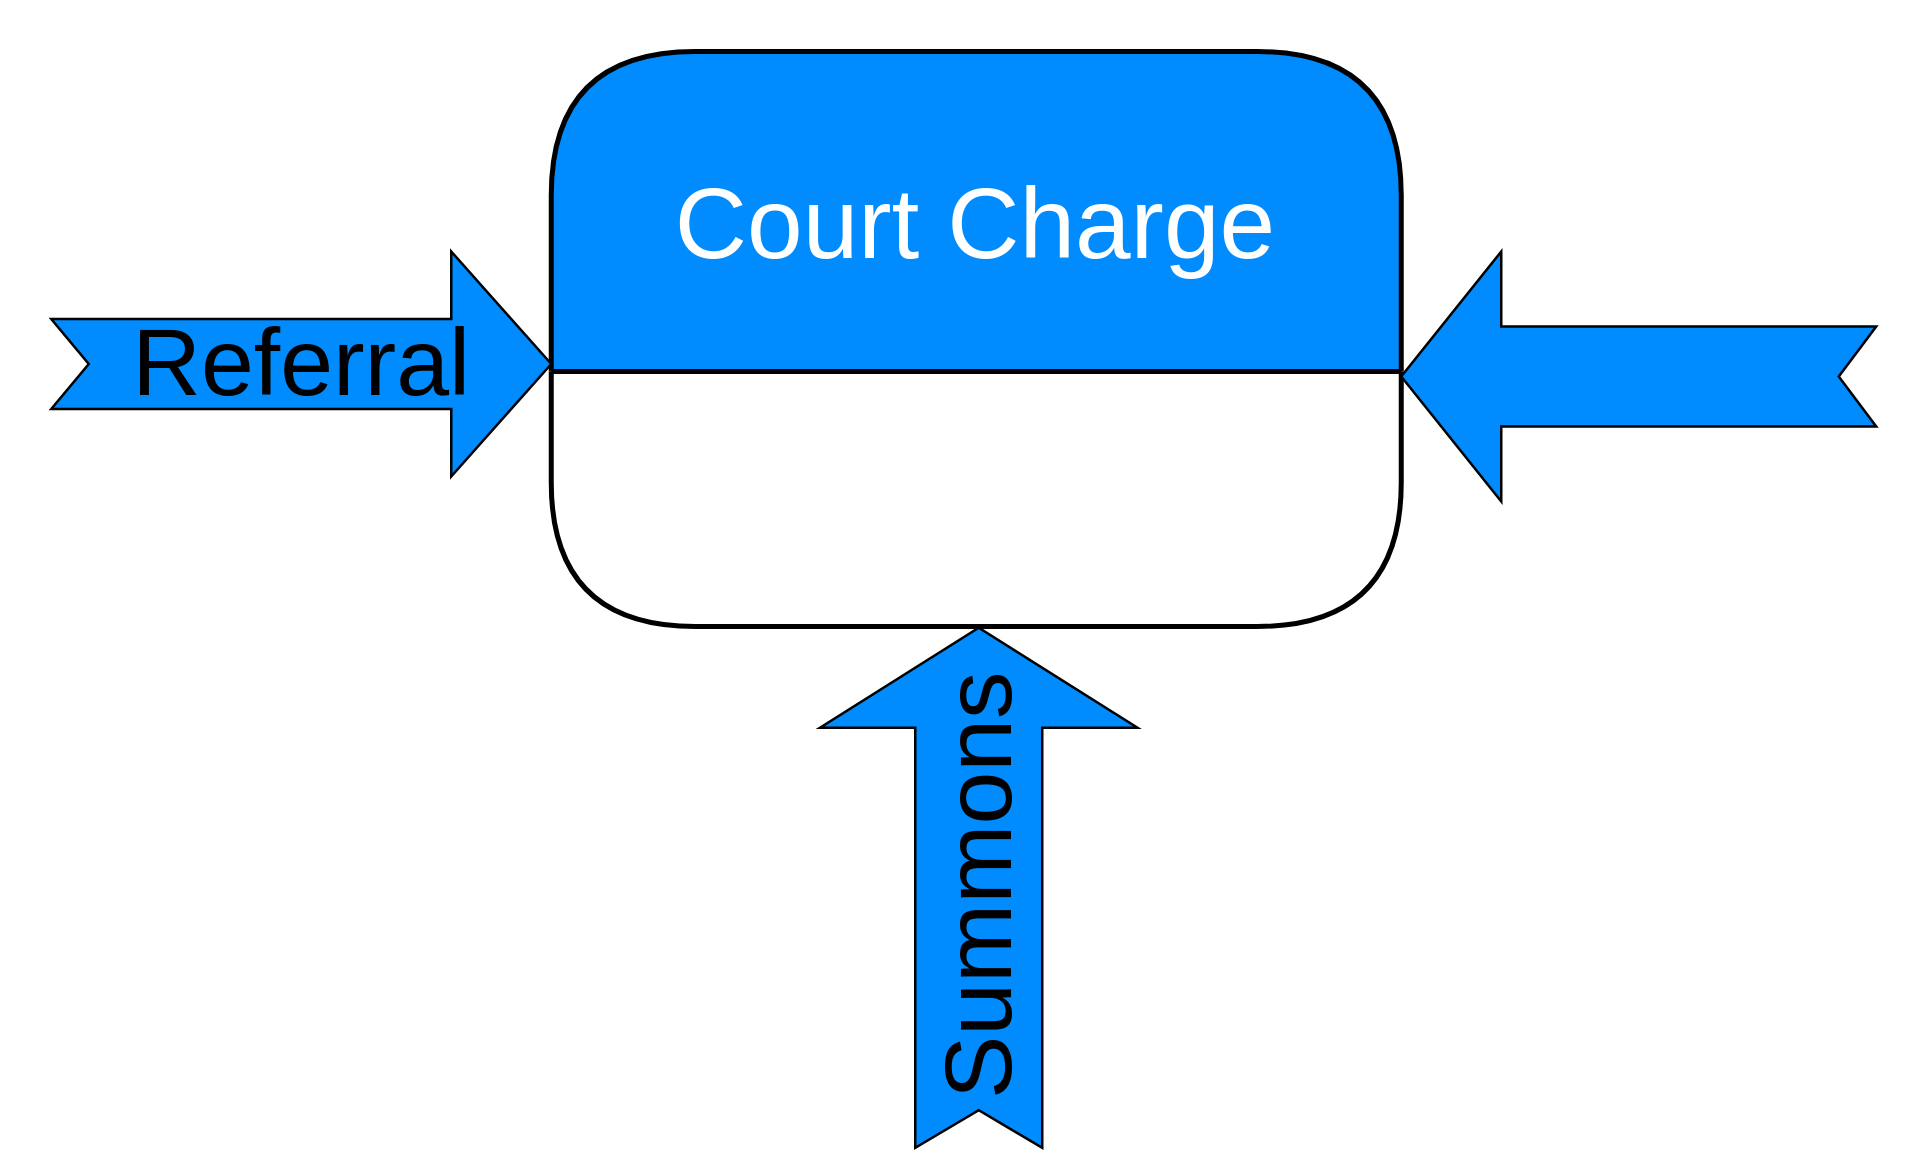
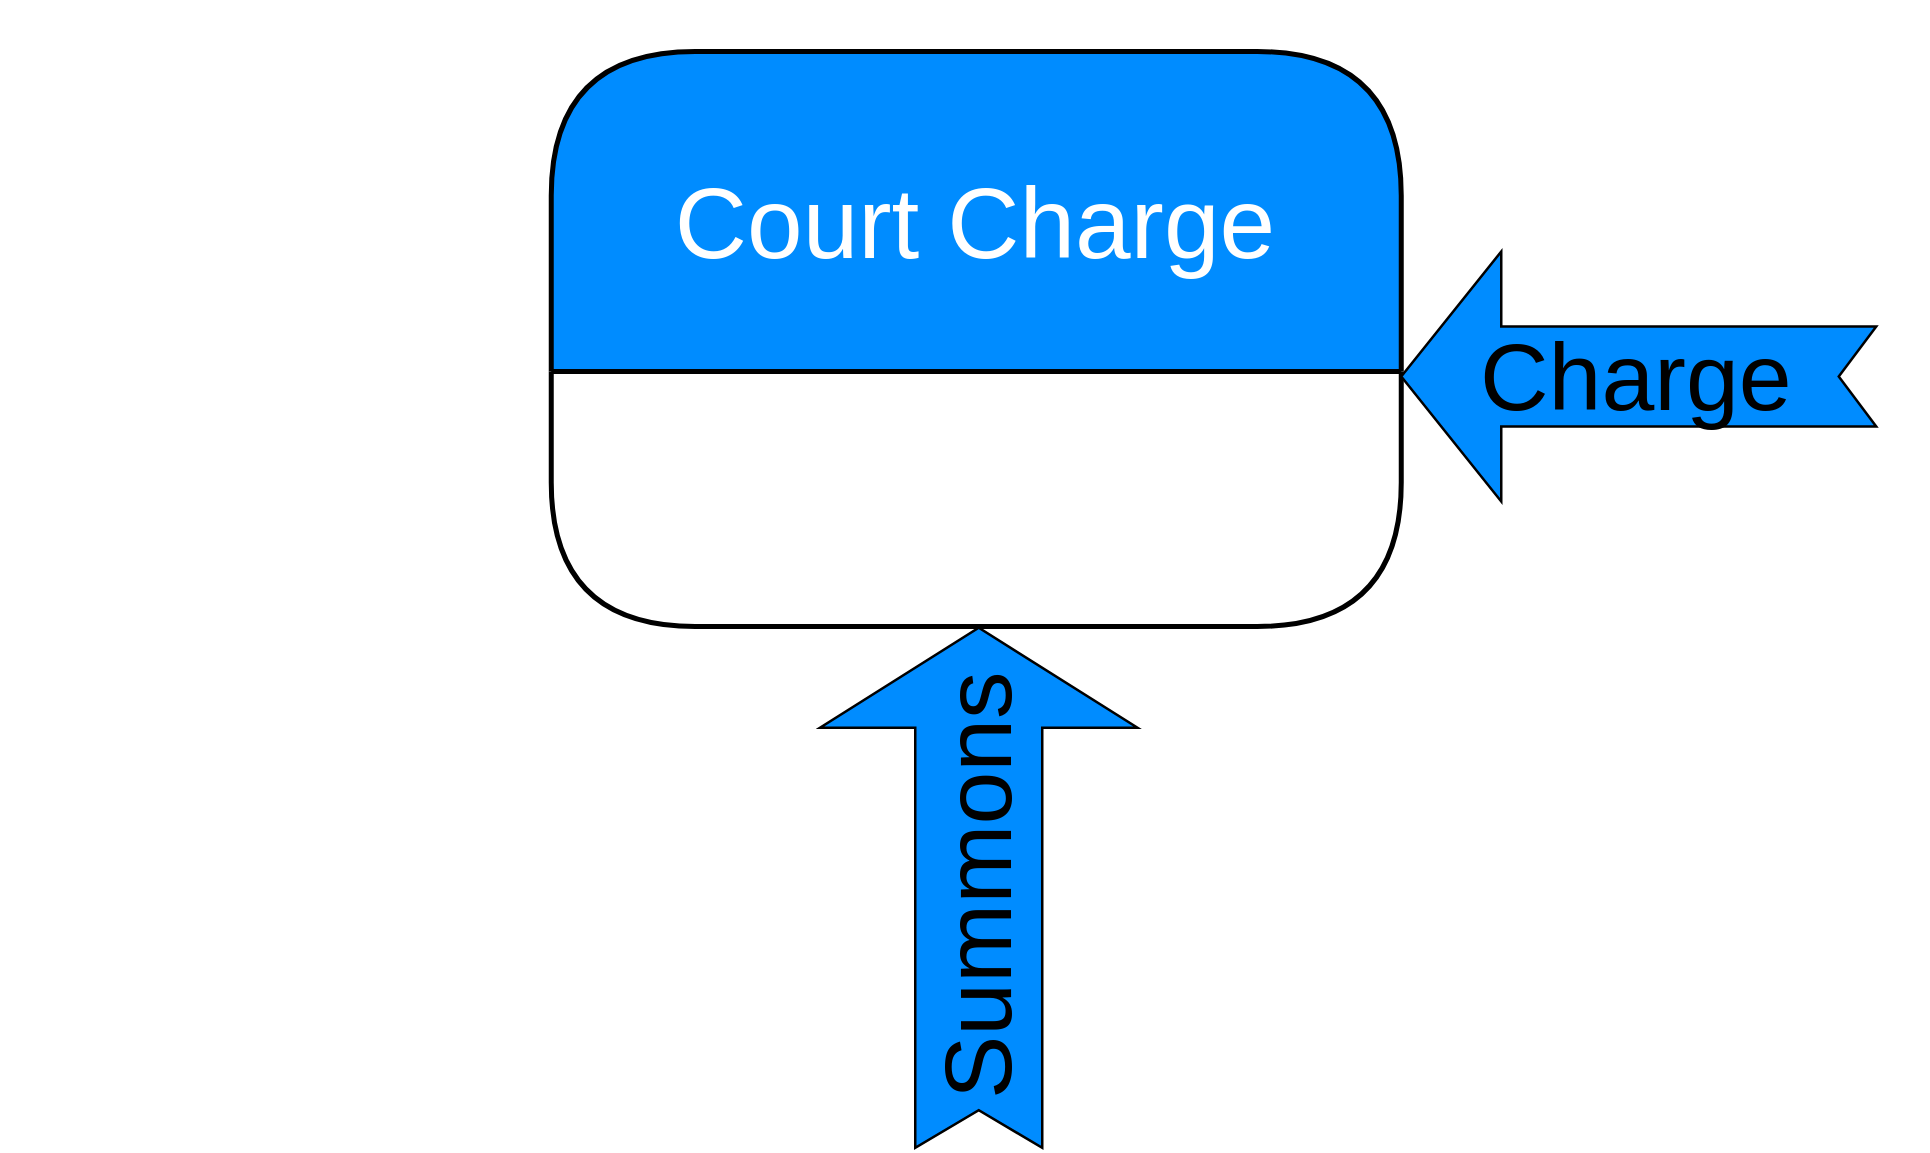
(301, 364) -> none
none -> (1651, 379)
